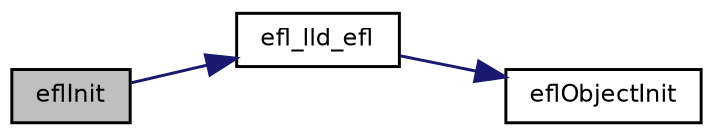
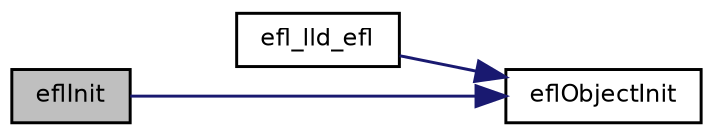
(169, 74) -> (303, 96)
